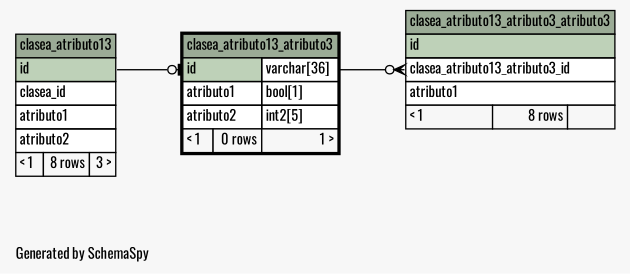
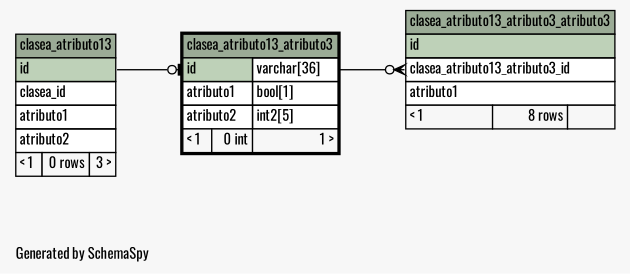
(239, 140) -> (236, 140)
(68, 164) -> (67, 164)
